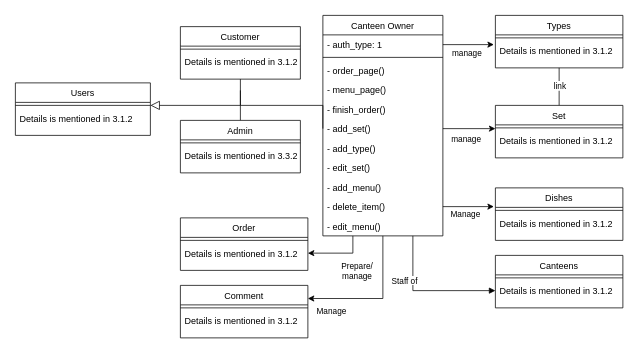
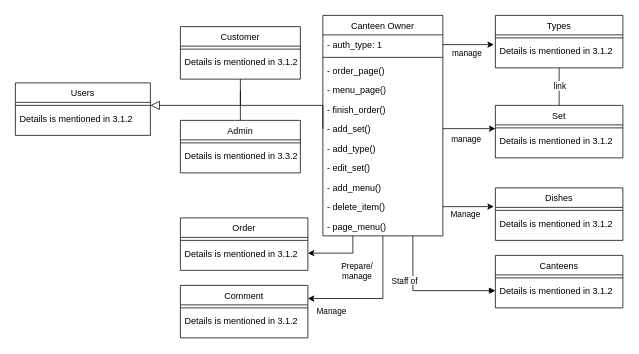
(357, 227) -> (359, 227)
